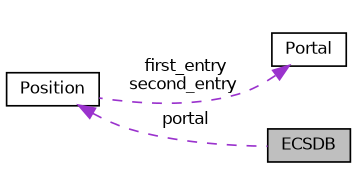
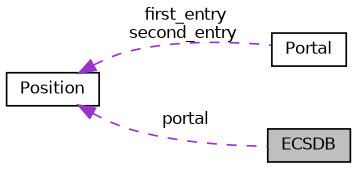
(190, 102) -> (181, 44)
